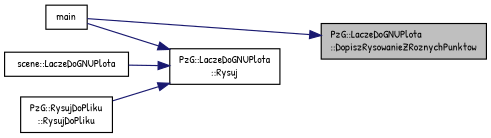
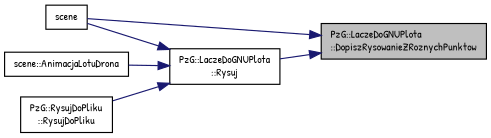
(67, 17) -> (67, 17)
none -> (295, 57)
(67, 64) -> (67, 64)
